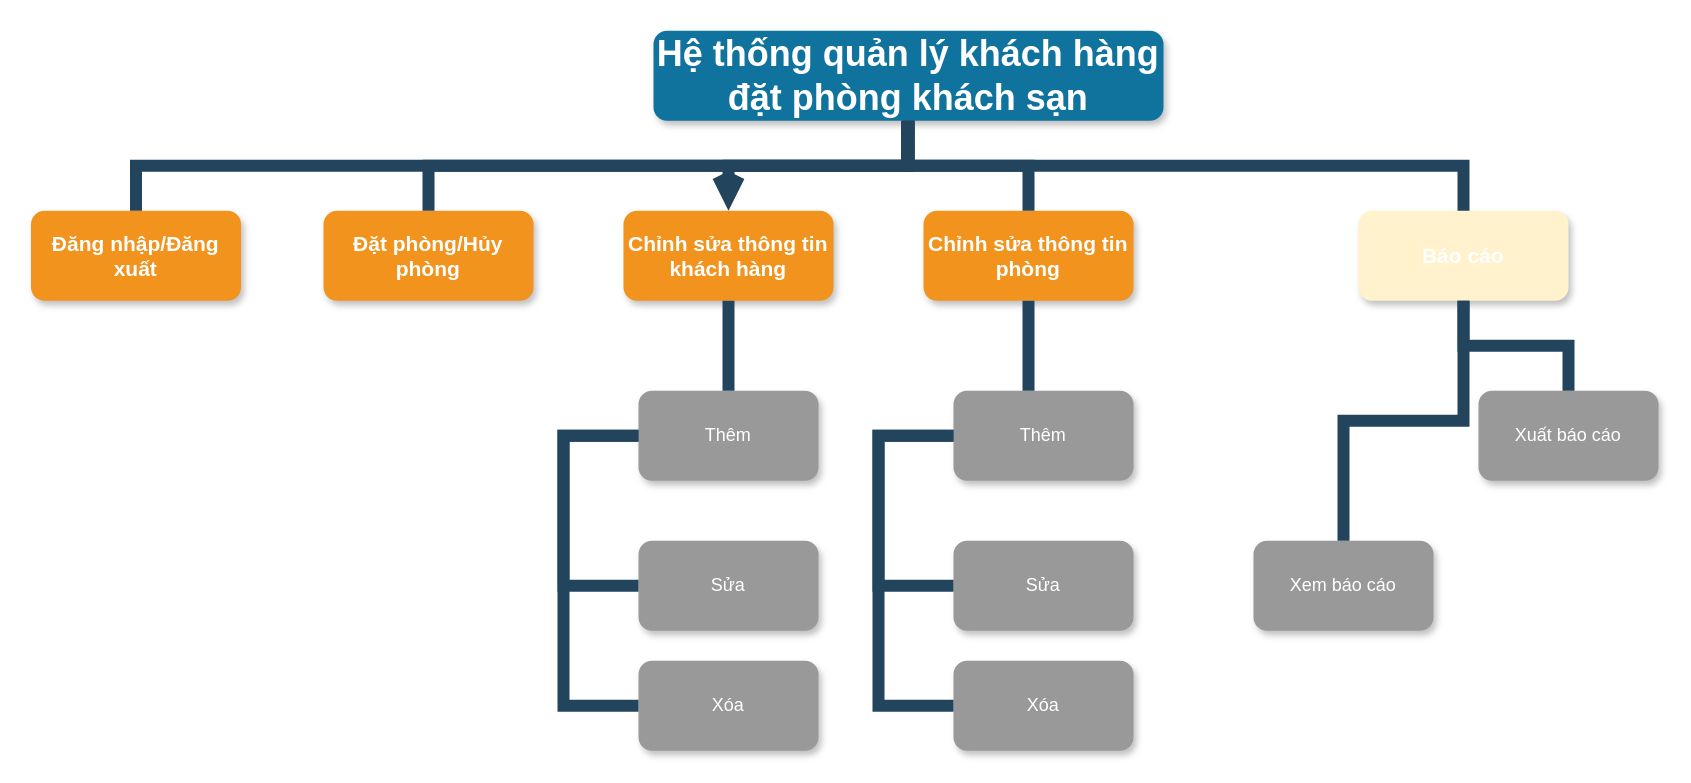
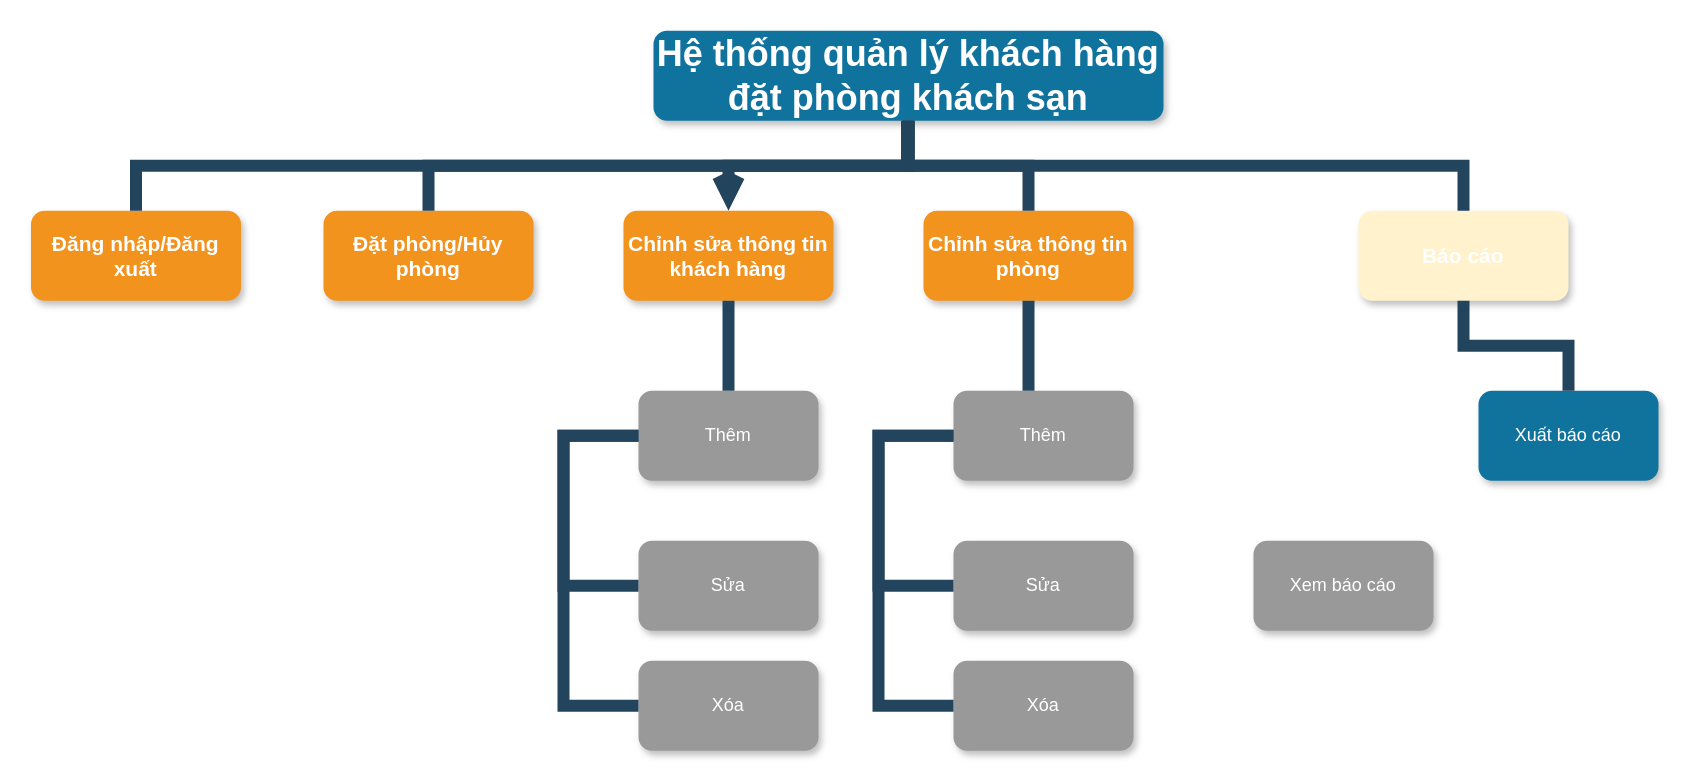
(1379, 421) -> none
(1568, 436) -> (1568, 436)
